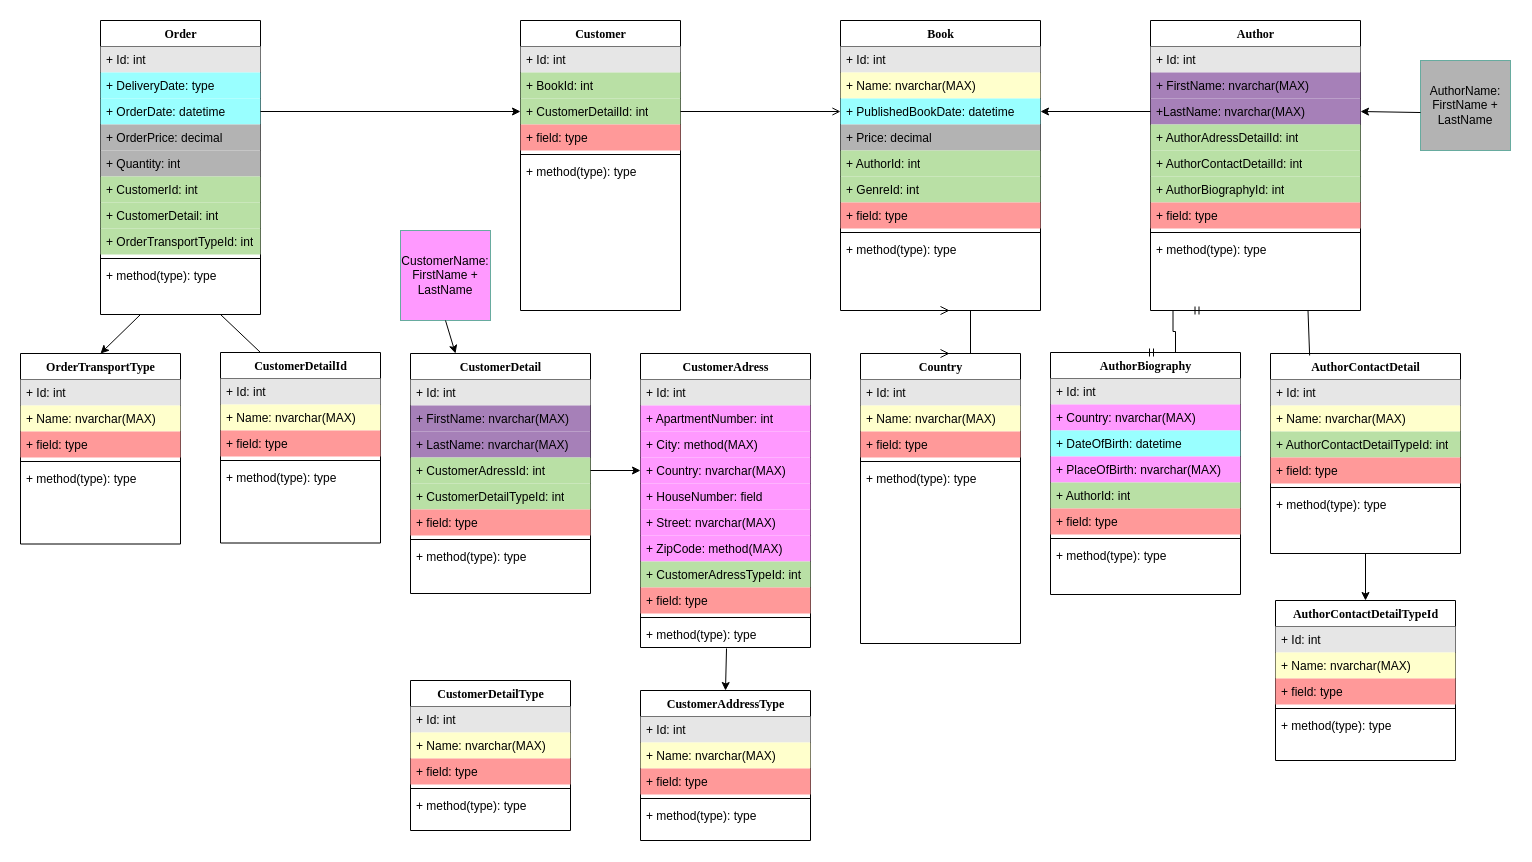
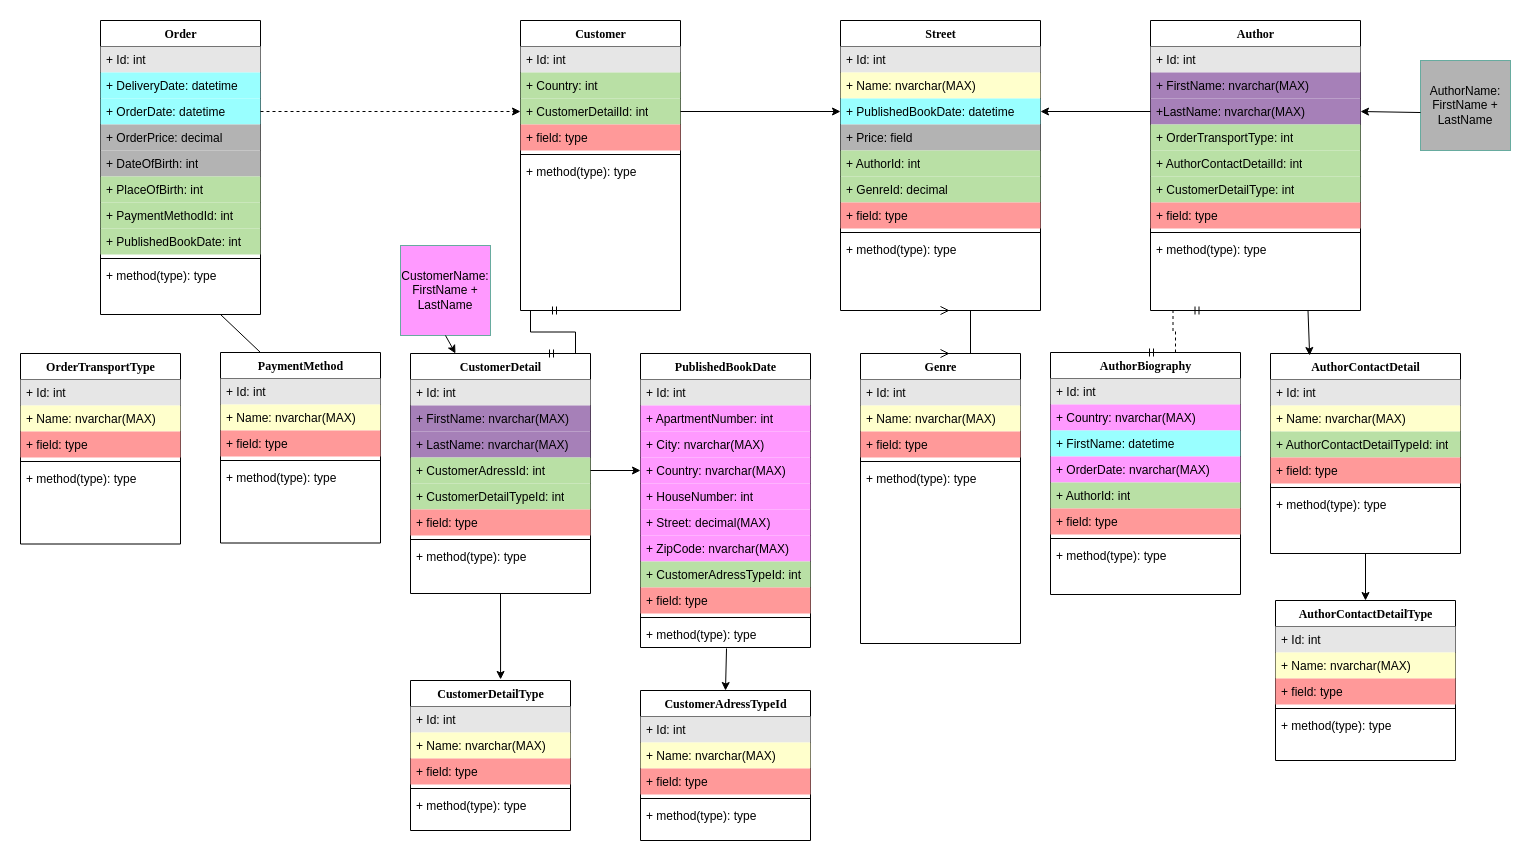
(941, 35) -> (941, 35)
(166, 87) -> (178, 87)
(564, 87) -> (567, 87)
(388, 112) -> (388, 112)
(833, 112) -> (832, 112)
(891, 139) -> (884, 139)
(1238, 139) -> (1234, 139)
(149, 165) -> (159, 165)
(157, 191) -> (161, 191)
(887, 191) -> (899, 191)
(1229, 191) -> (1231, 191)
(168, 217) -> (174, 217)
(182, 250) -> (178, 243)
(446, 276) -> (446, 291)
(123, 331) -> none
none -> (552, 332)
(1174, 332) -> (1174, 332)
(1309, 348) -> (1309, 347)
(301, 367) -> (301, 367)
(726, 368) -> (726, 368)
(941, 368) -> (941, 368)
(1126, 445) -> (1119, 445)
(704, 446) -> (711, 446)
(1146, 471) -> (1139, 471)
(706, 498) -> (701, 498)
(719, 524) -> (713, 524)
(714, 550) -> (721, 550)
(1366, 615) -> (1366, 615)
none -> (501, 633)
(726, 705) -> (726, 705)
